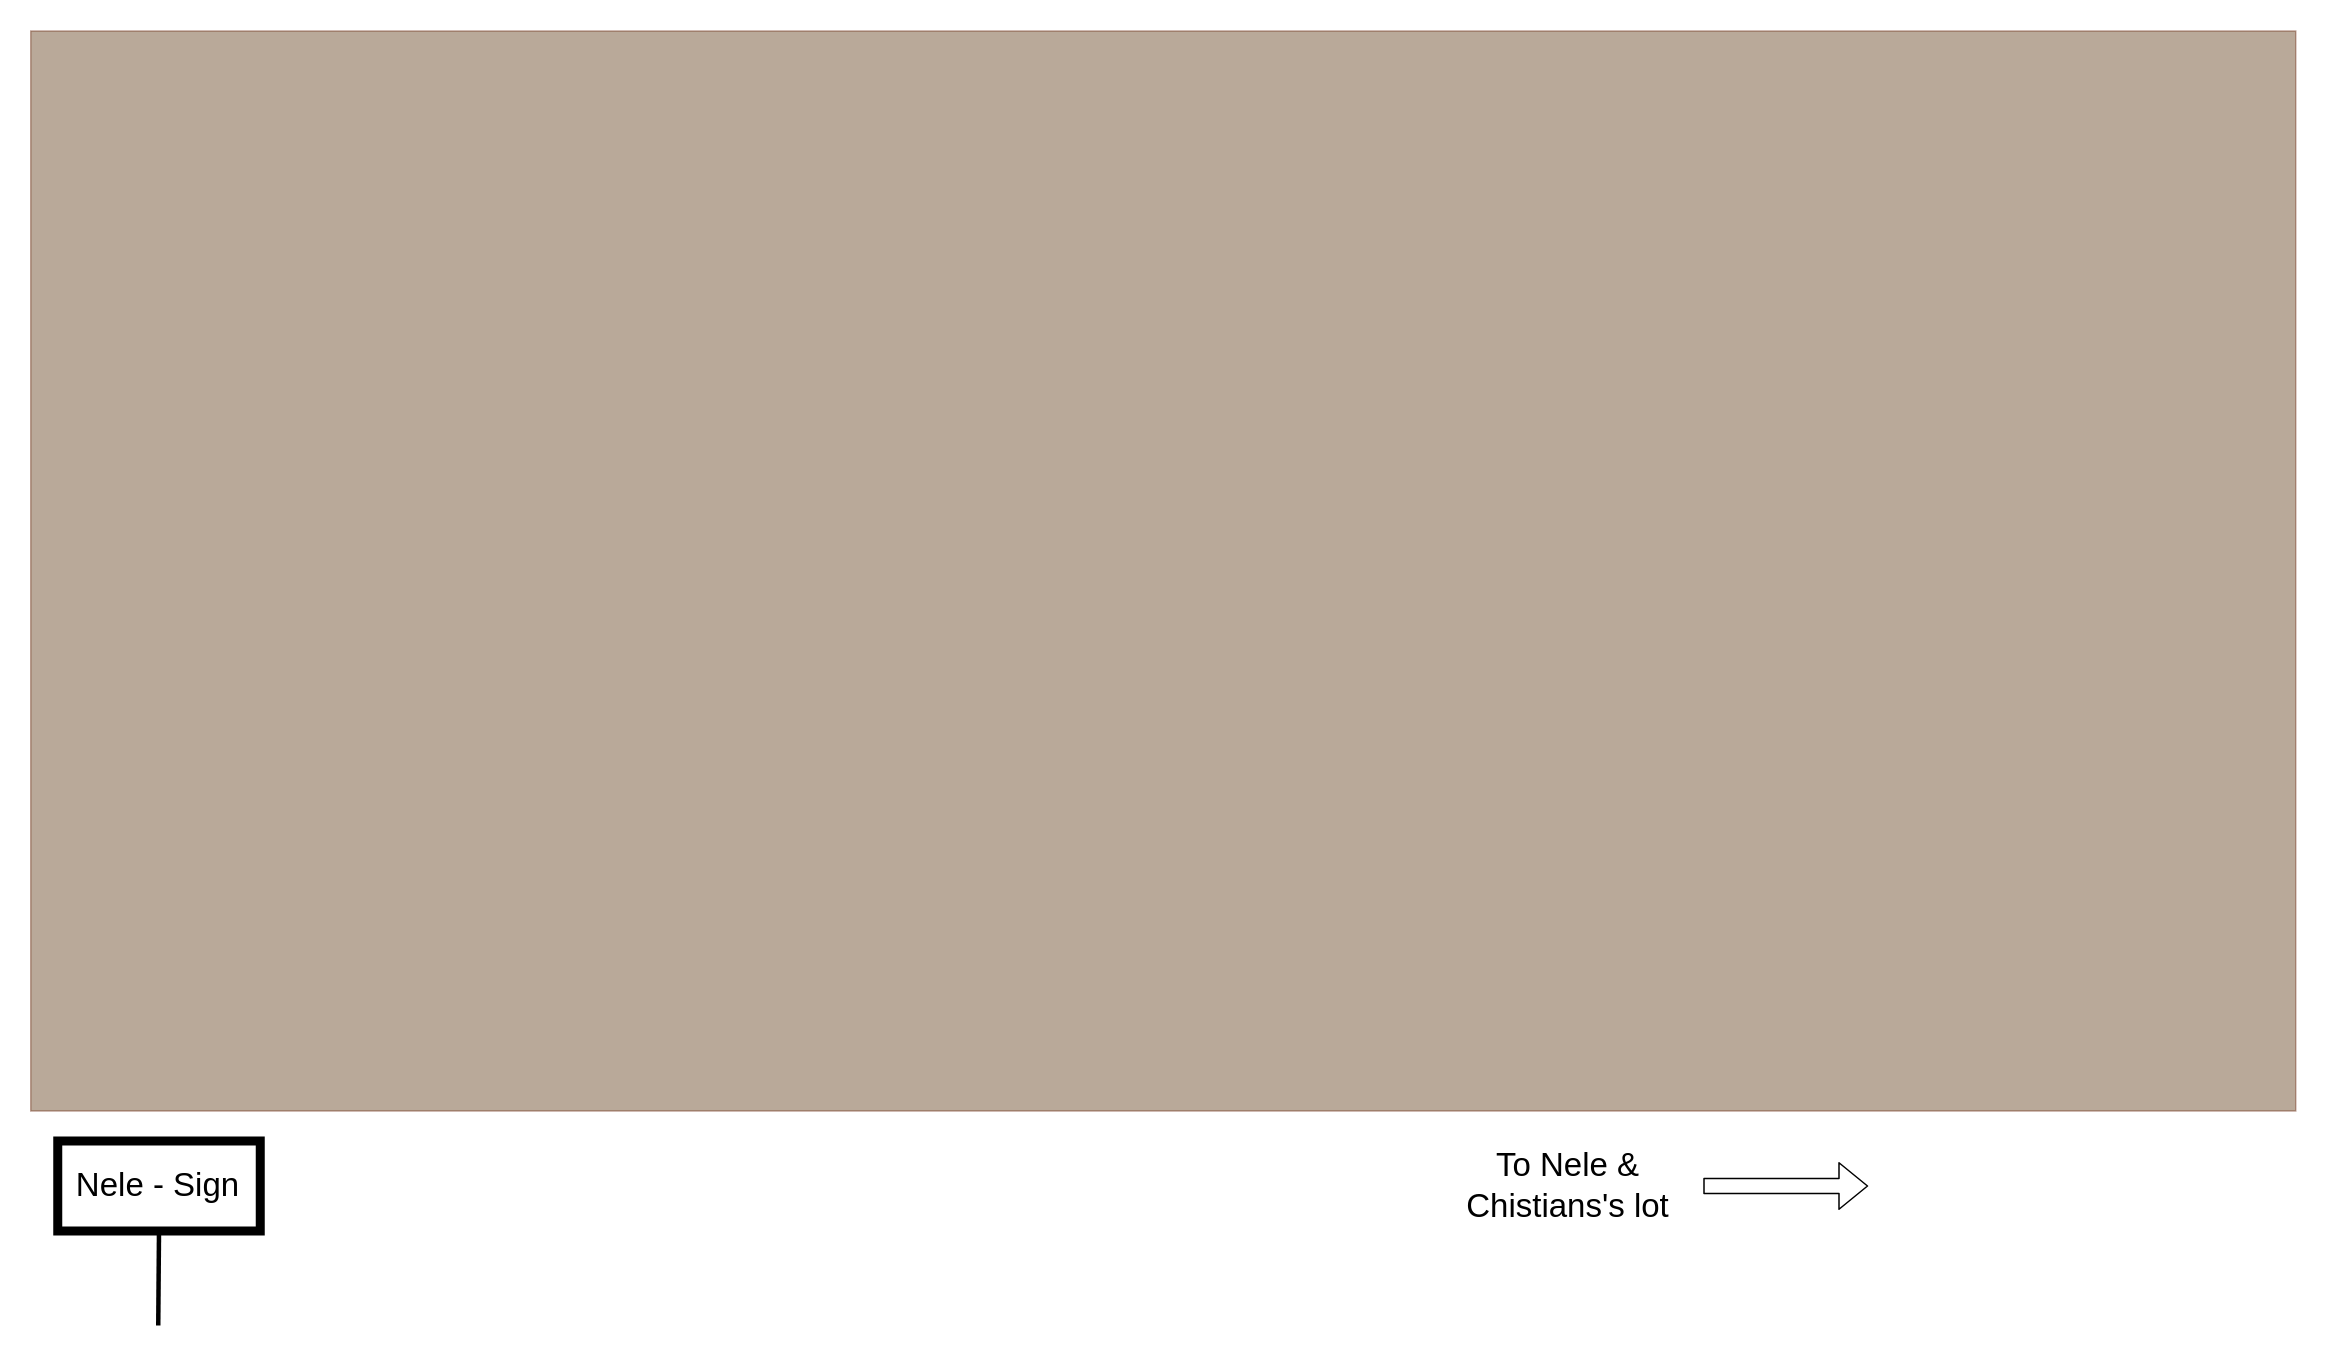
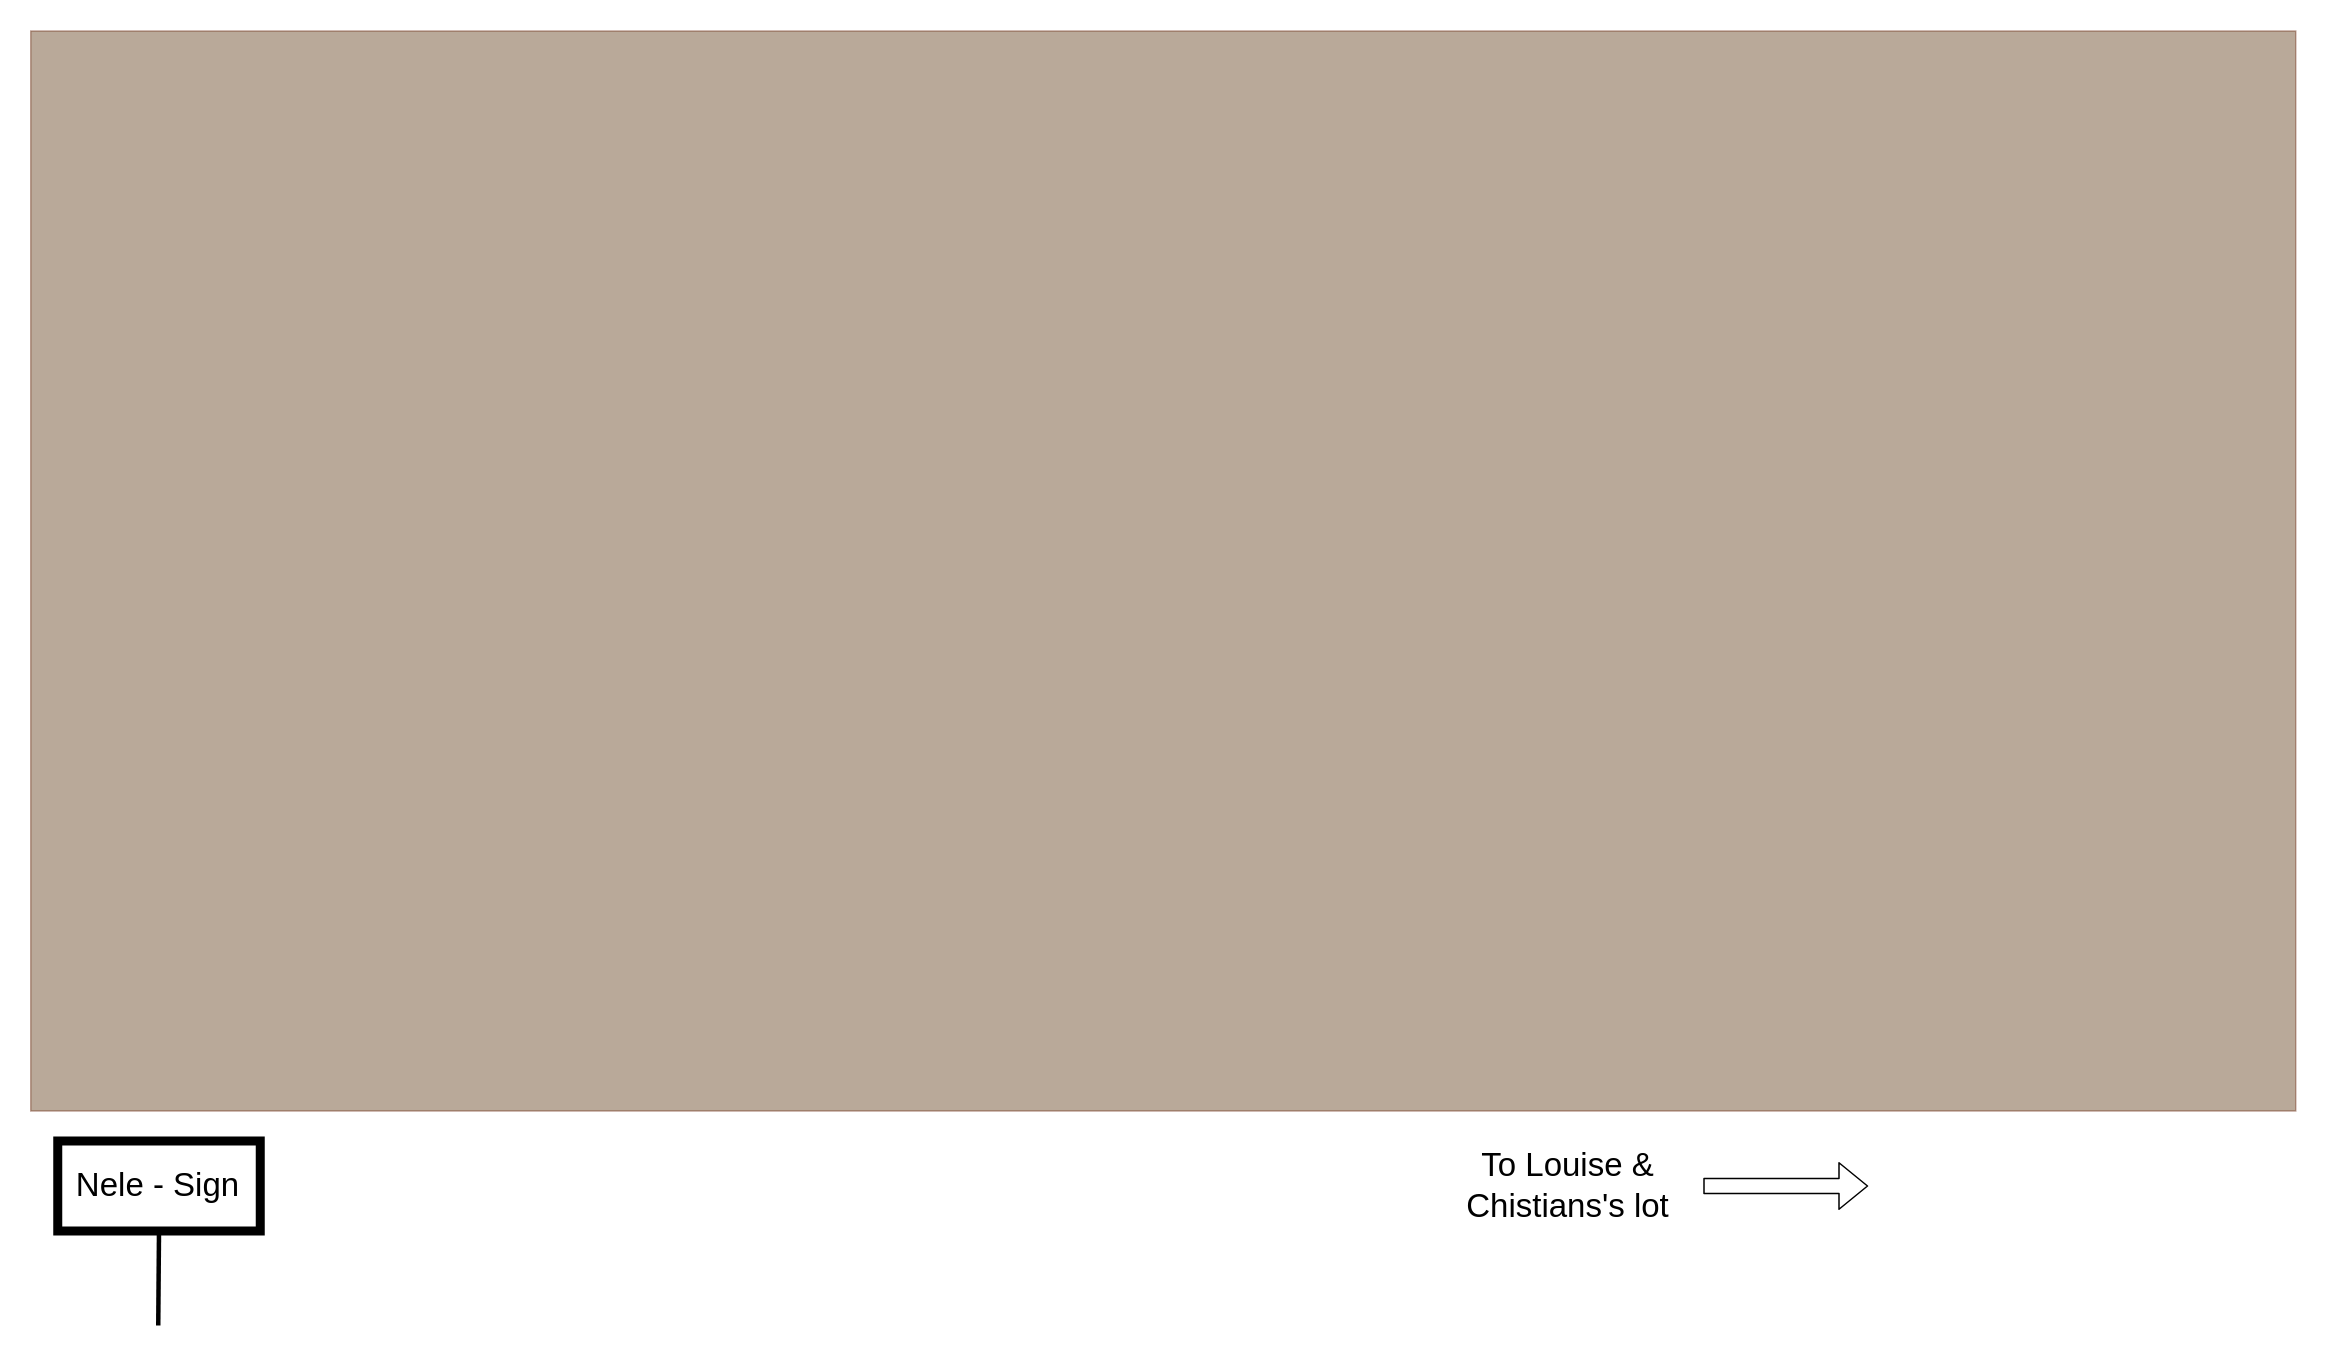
(1568, 1186) -> (1568, 1186)
